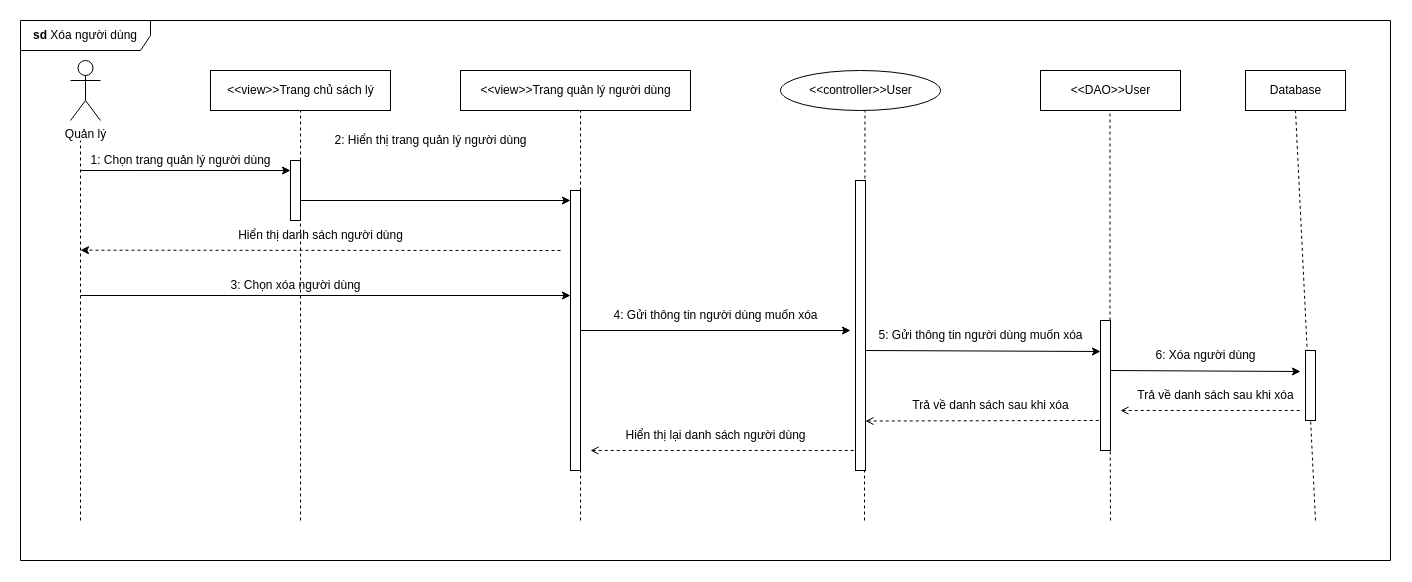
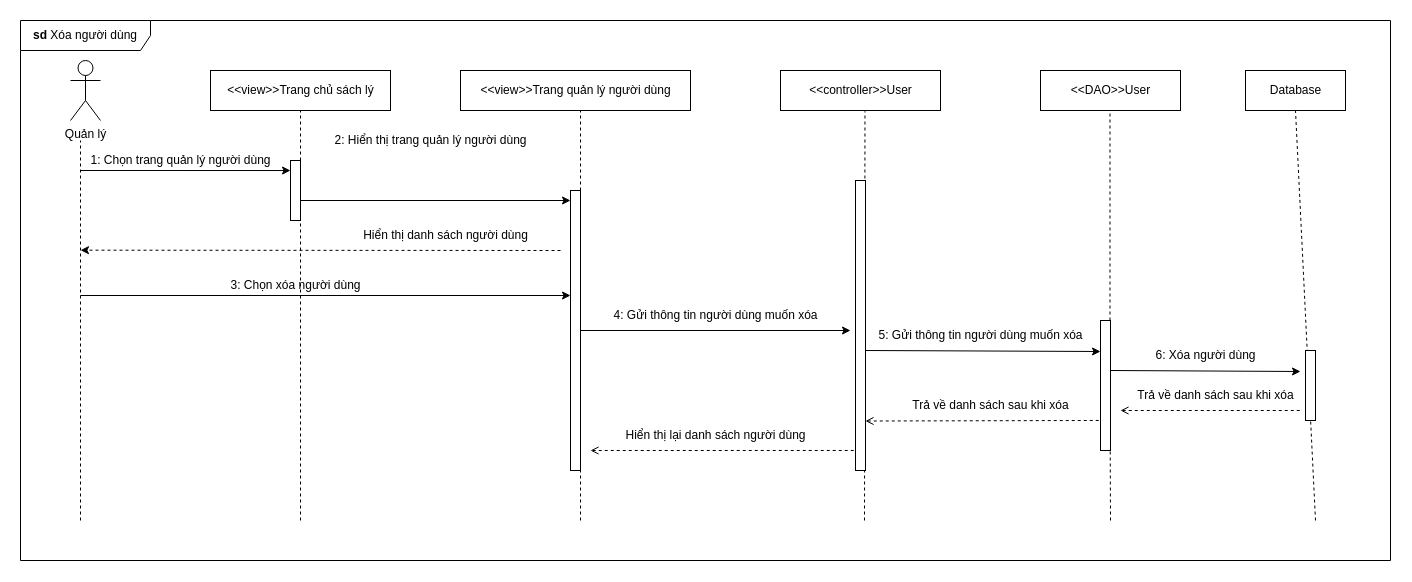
(861, 91) -> (861, 91)
(321, 236) -> (446, 236)
